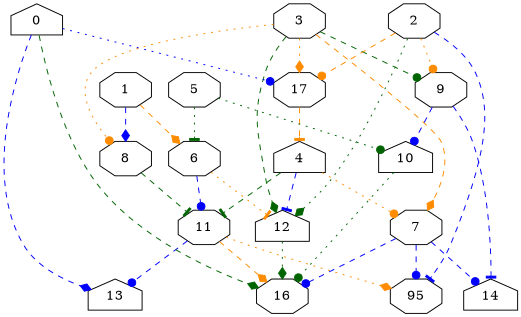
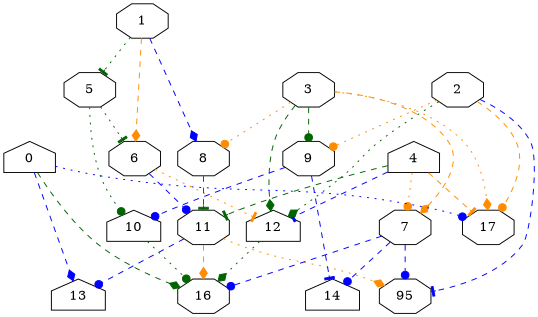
none -> (118, 54)
(300, 118) -> (449, 191)
